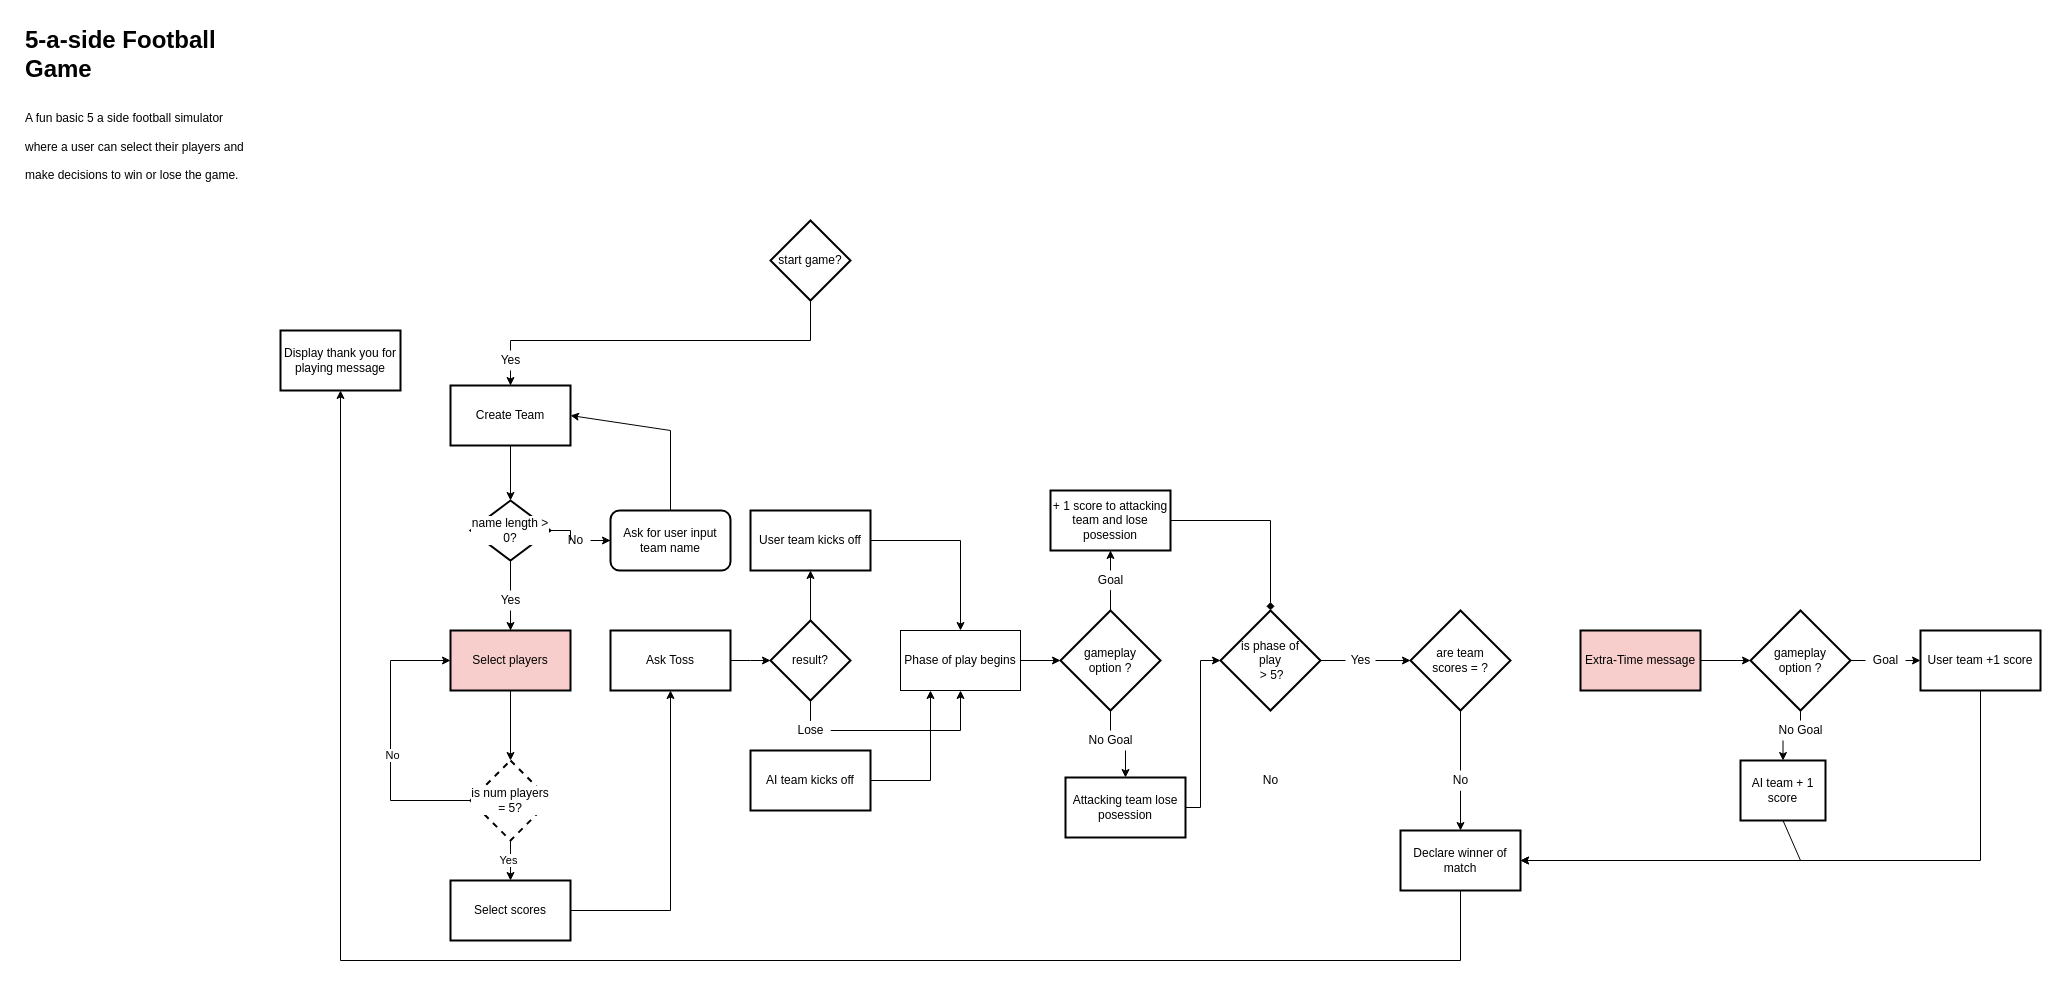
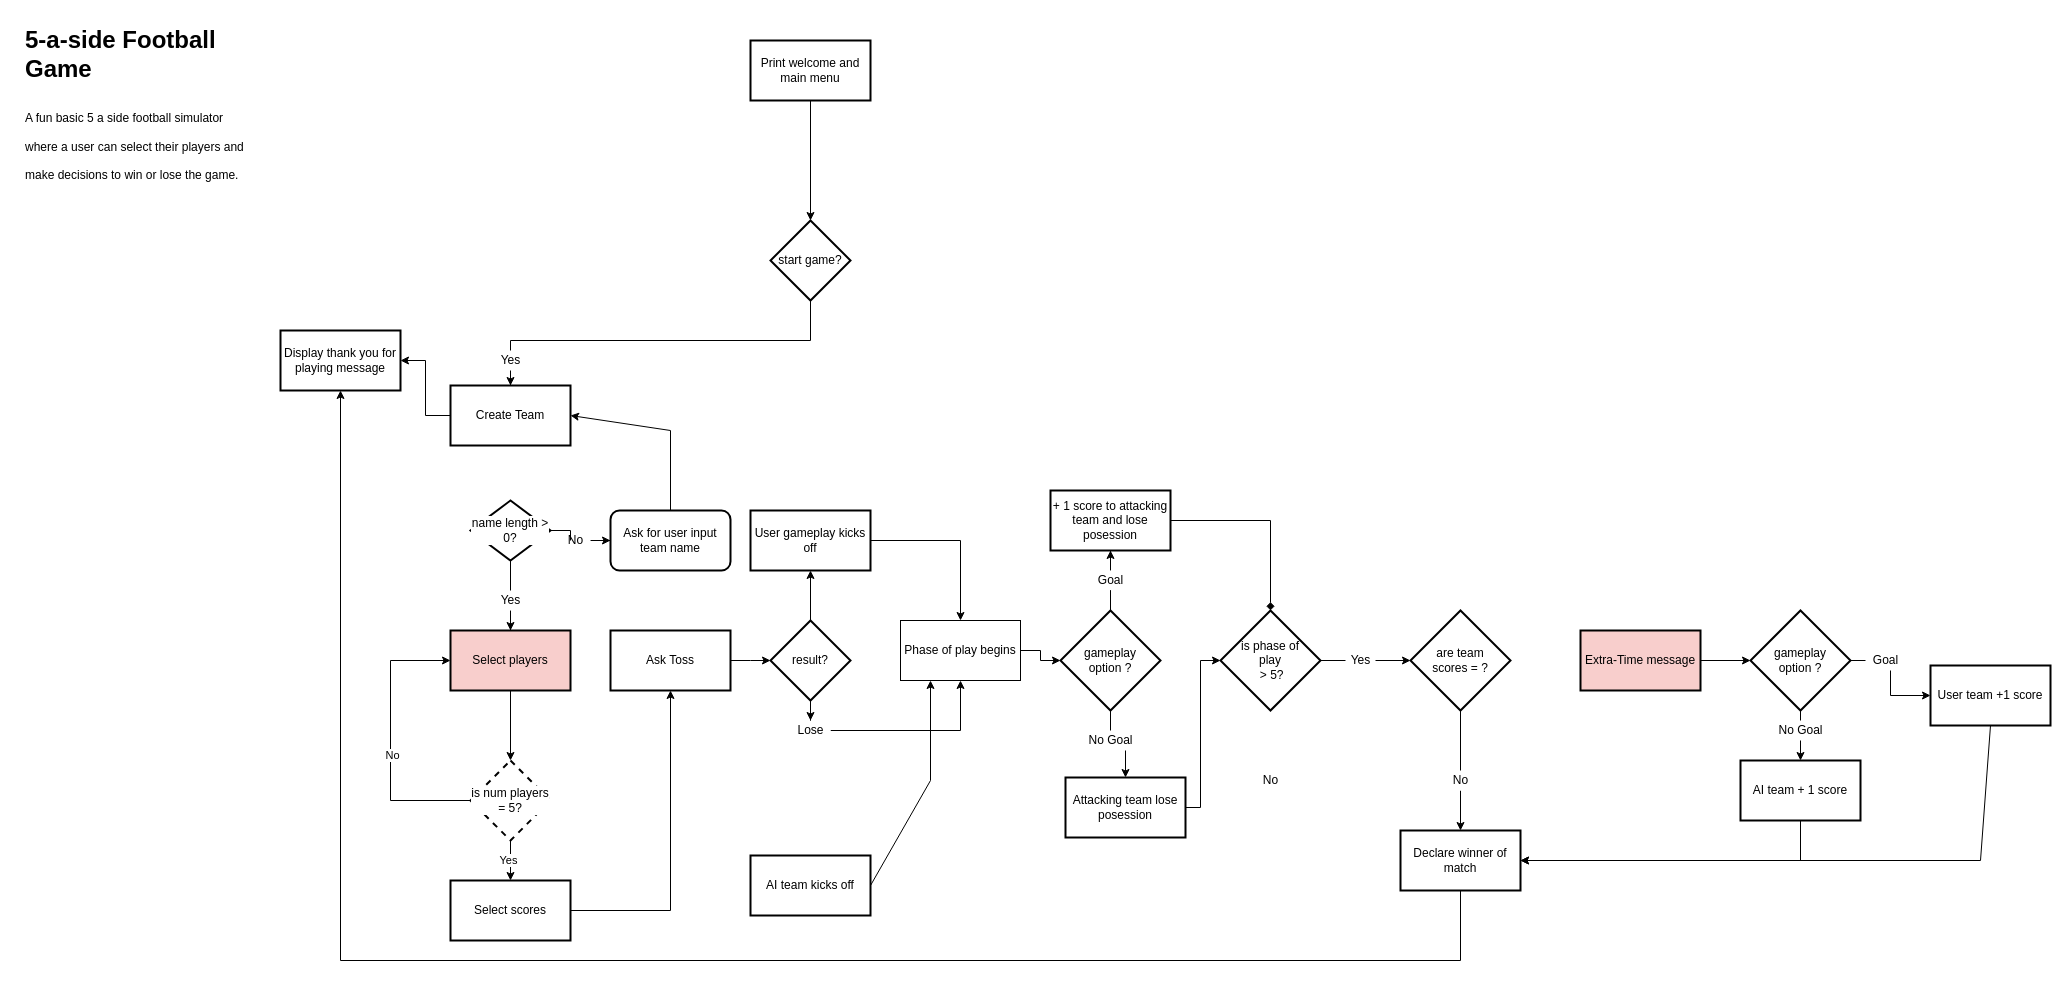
none -> (811, 71)
none -> (811, 157)
(511, 470) -> (426, 392)
(811, 541) -> (811, 541)
(961, 661) -> (961, 651)
(1981, 661) -> (1991, 696)
(811, 715) -> (811, 712)
(811, 781) -> (811, 886)
(1783, 791) -> (1801, 791)
